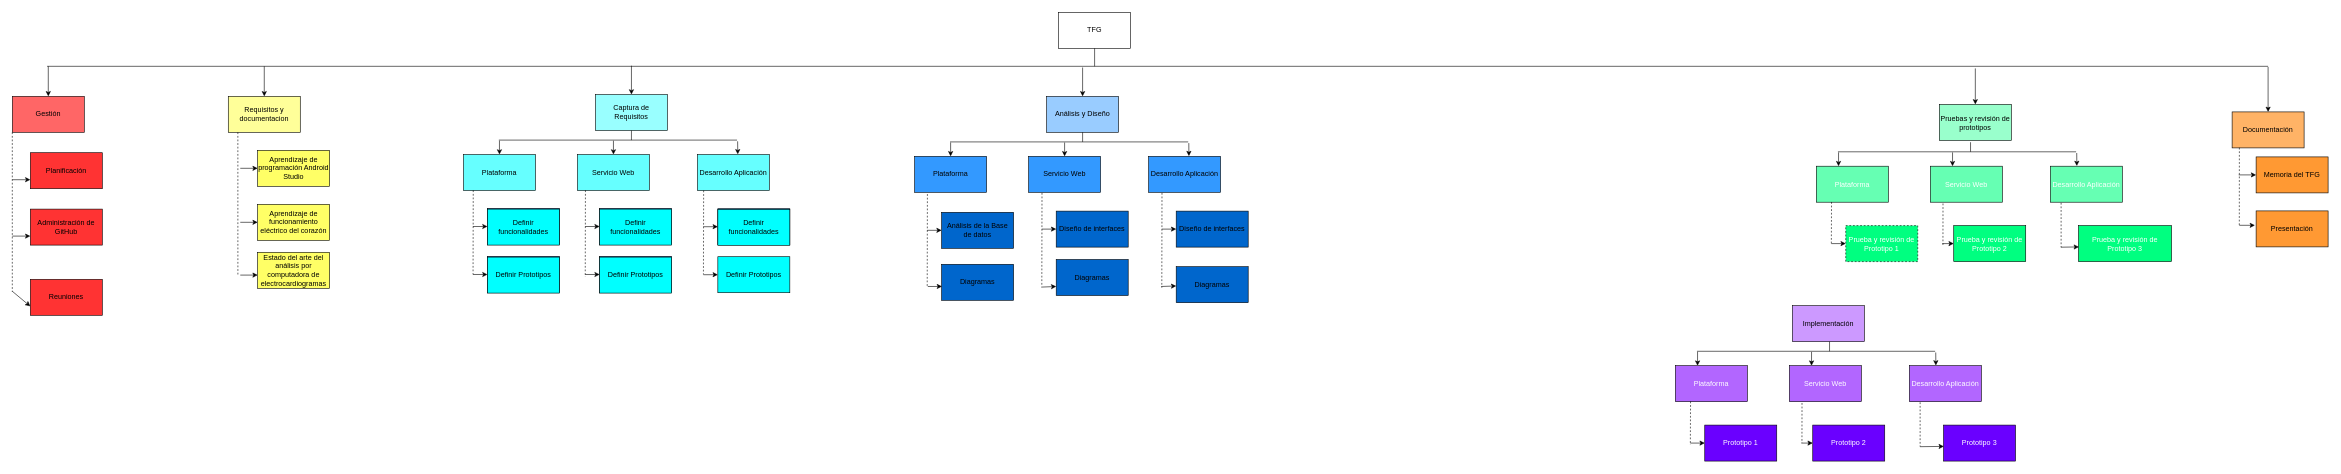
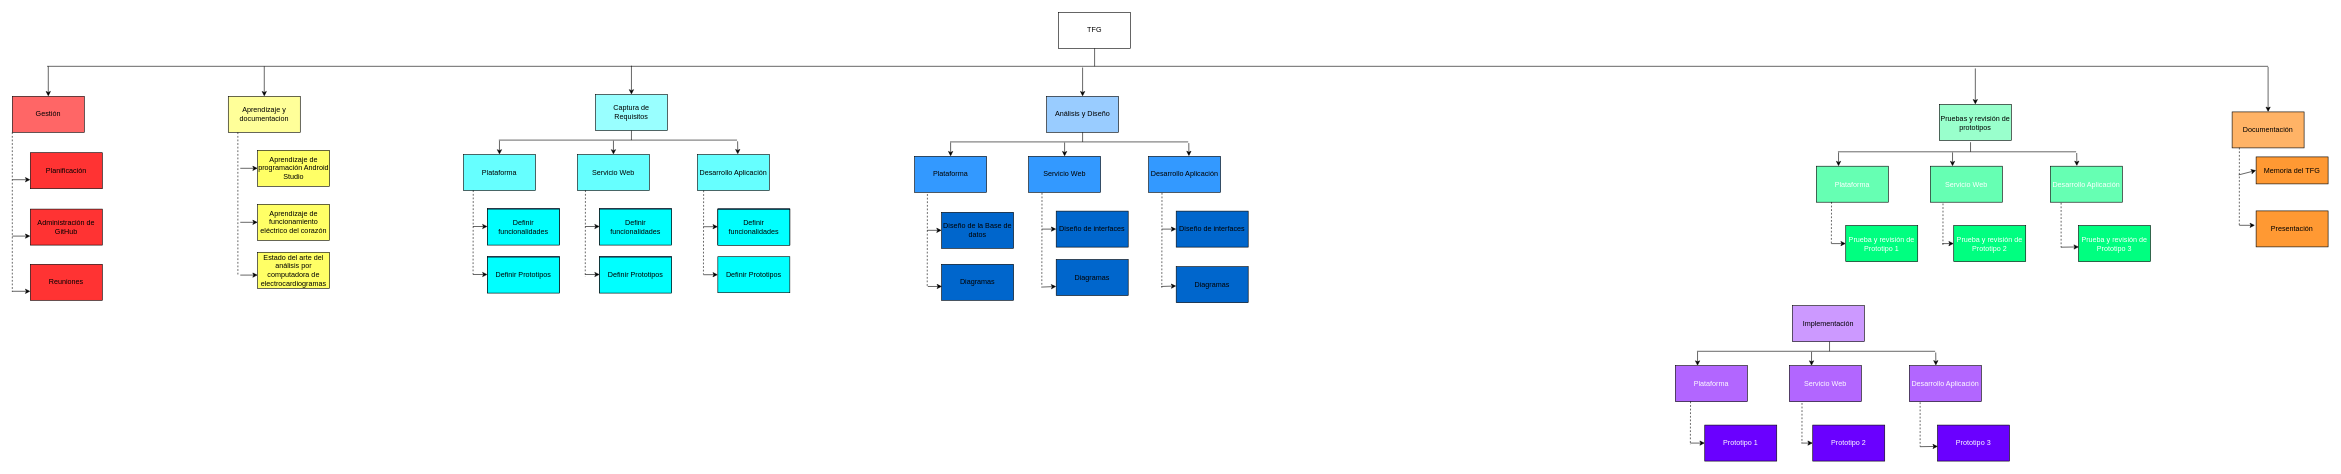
(264, 114) -> (264, 114)
(2292, 175) -> (2292, 170)
(978, 230) -> (978, 230)
(1882, 244) -> (1882, 244)
(2125, 244) -> (2115, 244)
(66, 297) -> (66, 282)
(1980, 443) -> (1974, 443)
